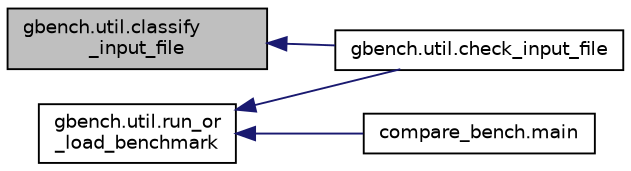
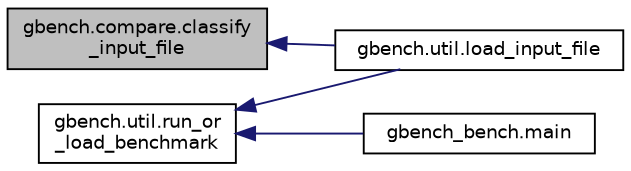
(137, 39) -> (137, 39)
(479, 50) -> (479, 50)
(479, 134) -> (479, 134)
